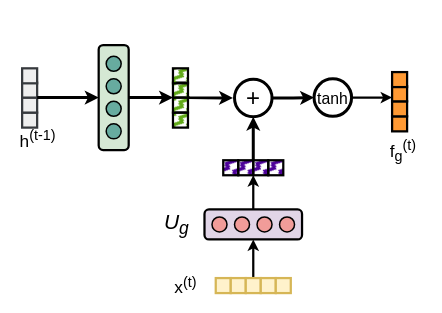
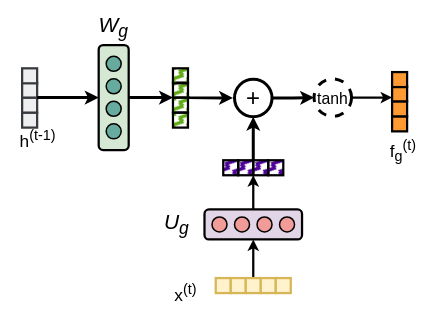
none -> (114, 27)
(333, 98) -> (333, 98)
(186, 285) -> (186, 293)
